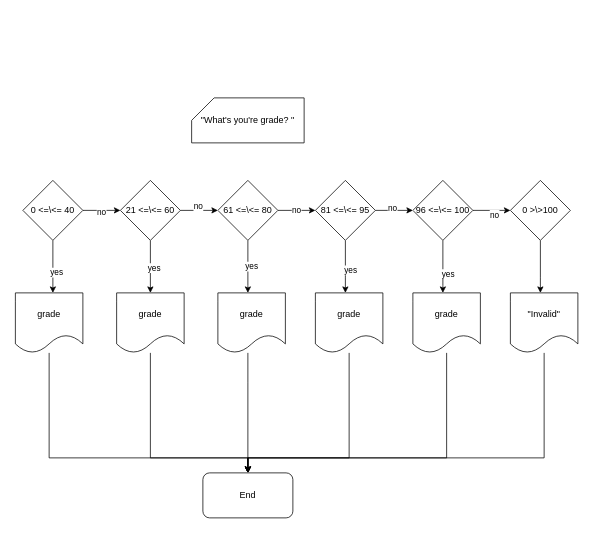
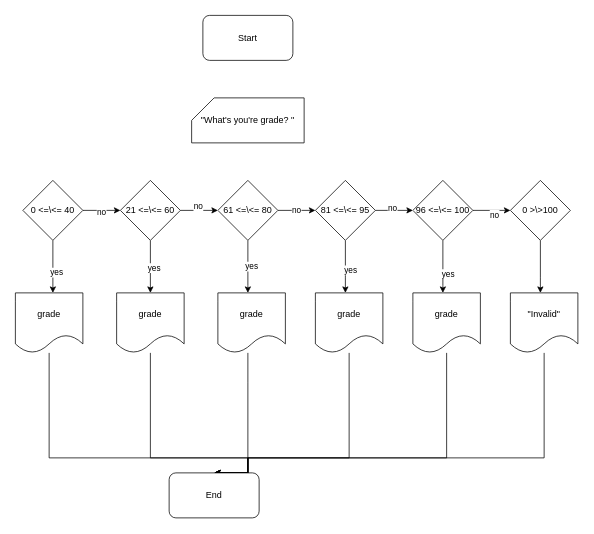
none -> (248, 38)
(248, 495) -> (214, 495)
